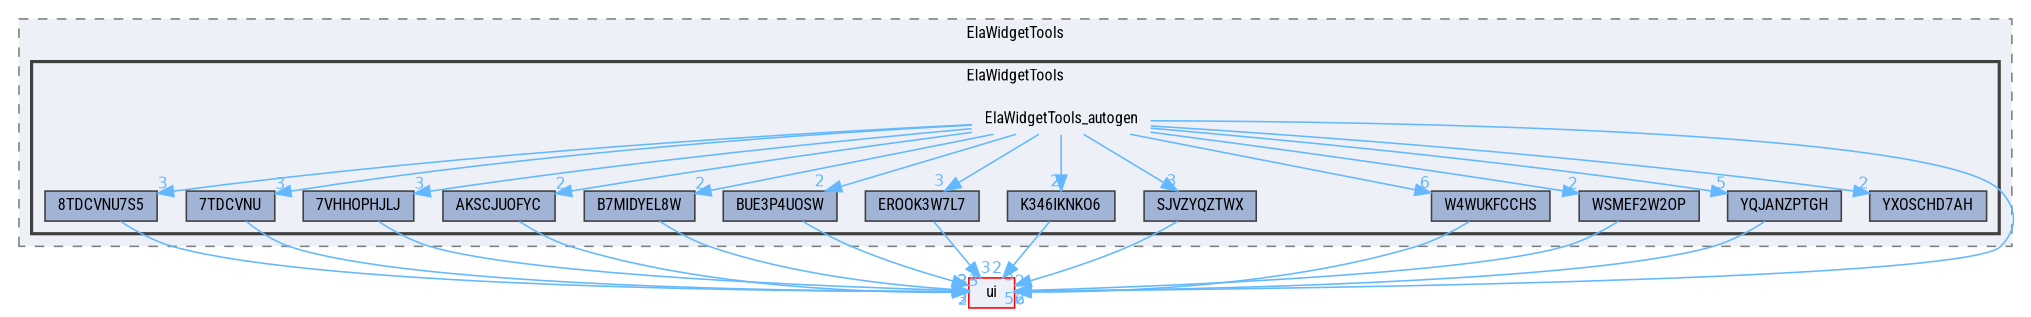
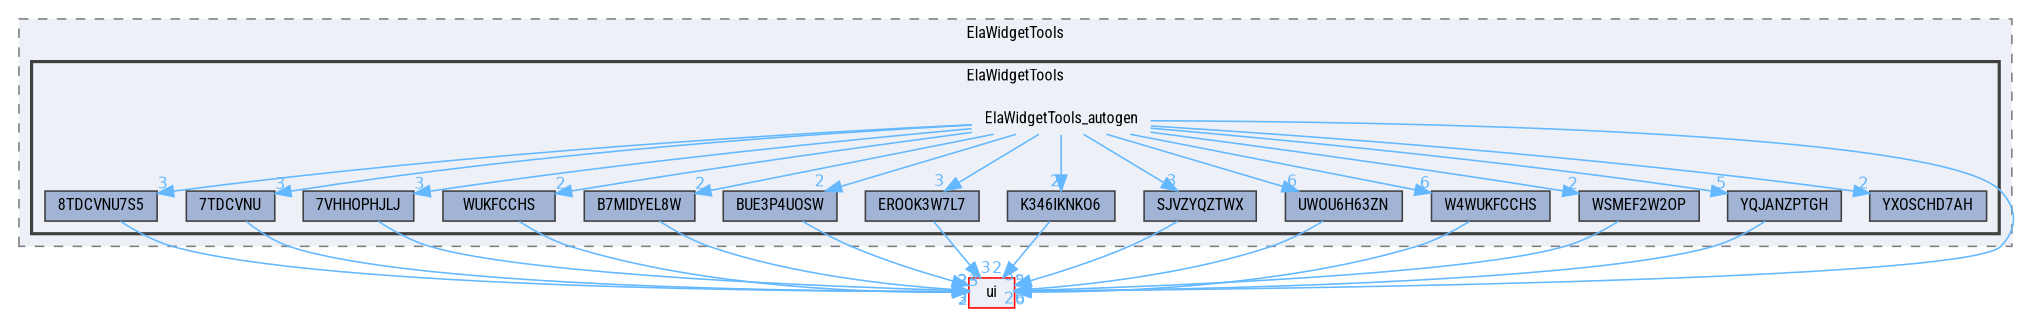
(499, 206) -> (499, 206)
none -> (1344, 206)
